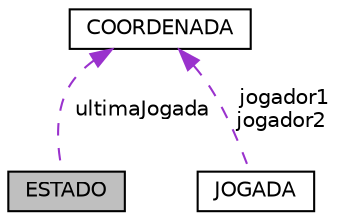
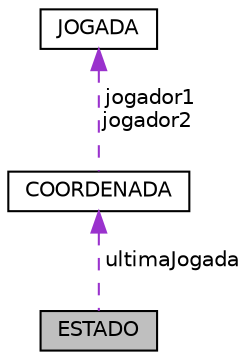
(226, 116) -> (99, 121)
